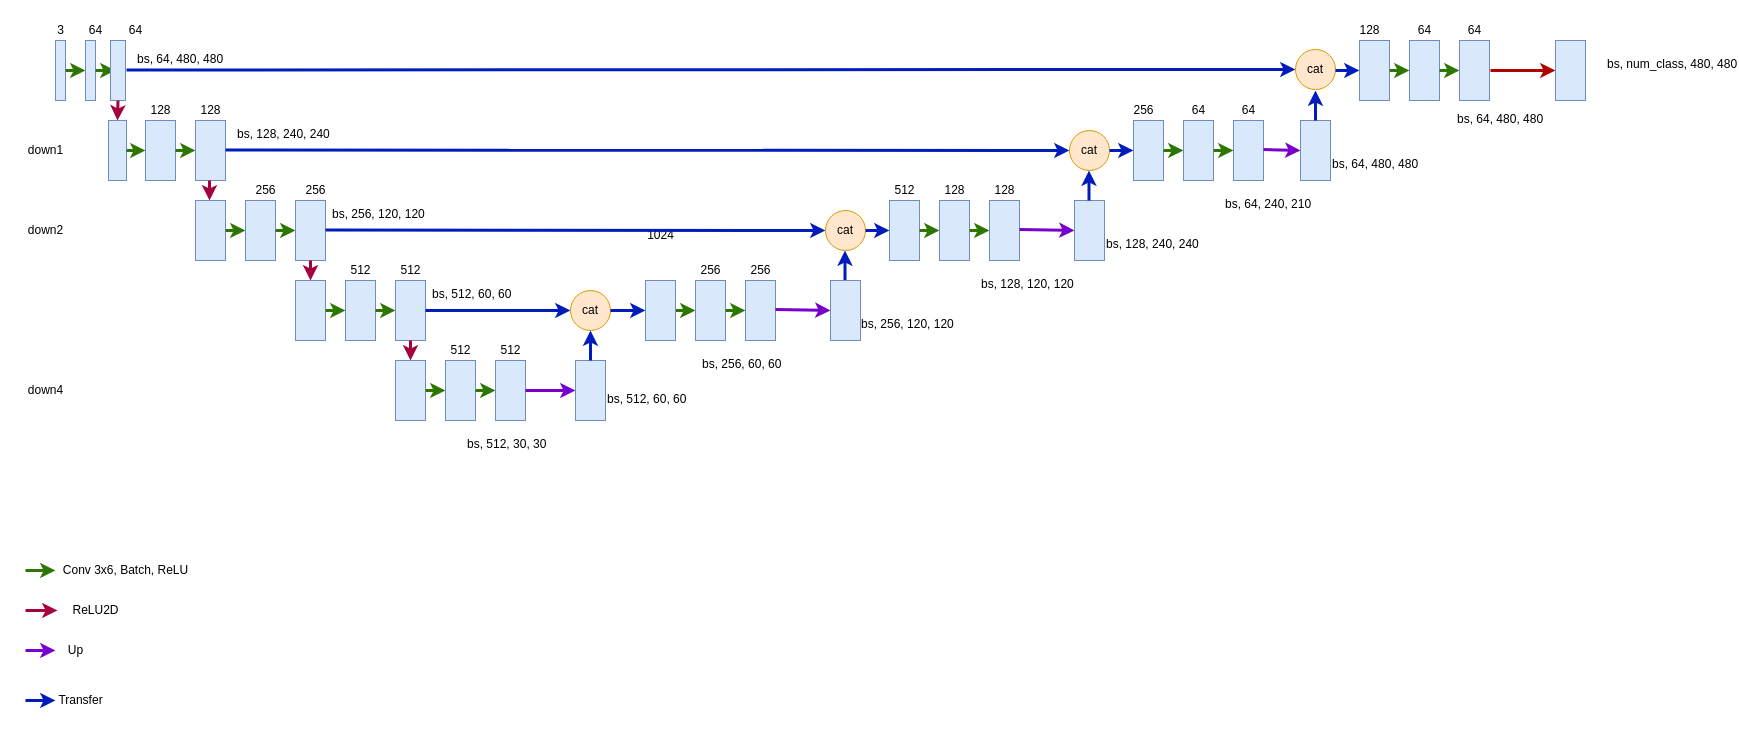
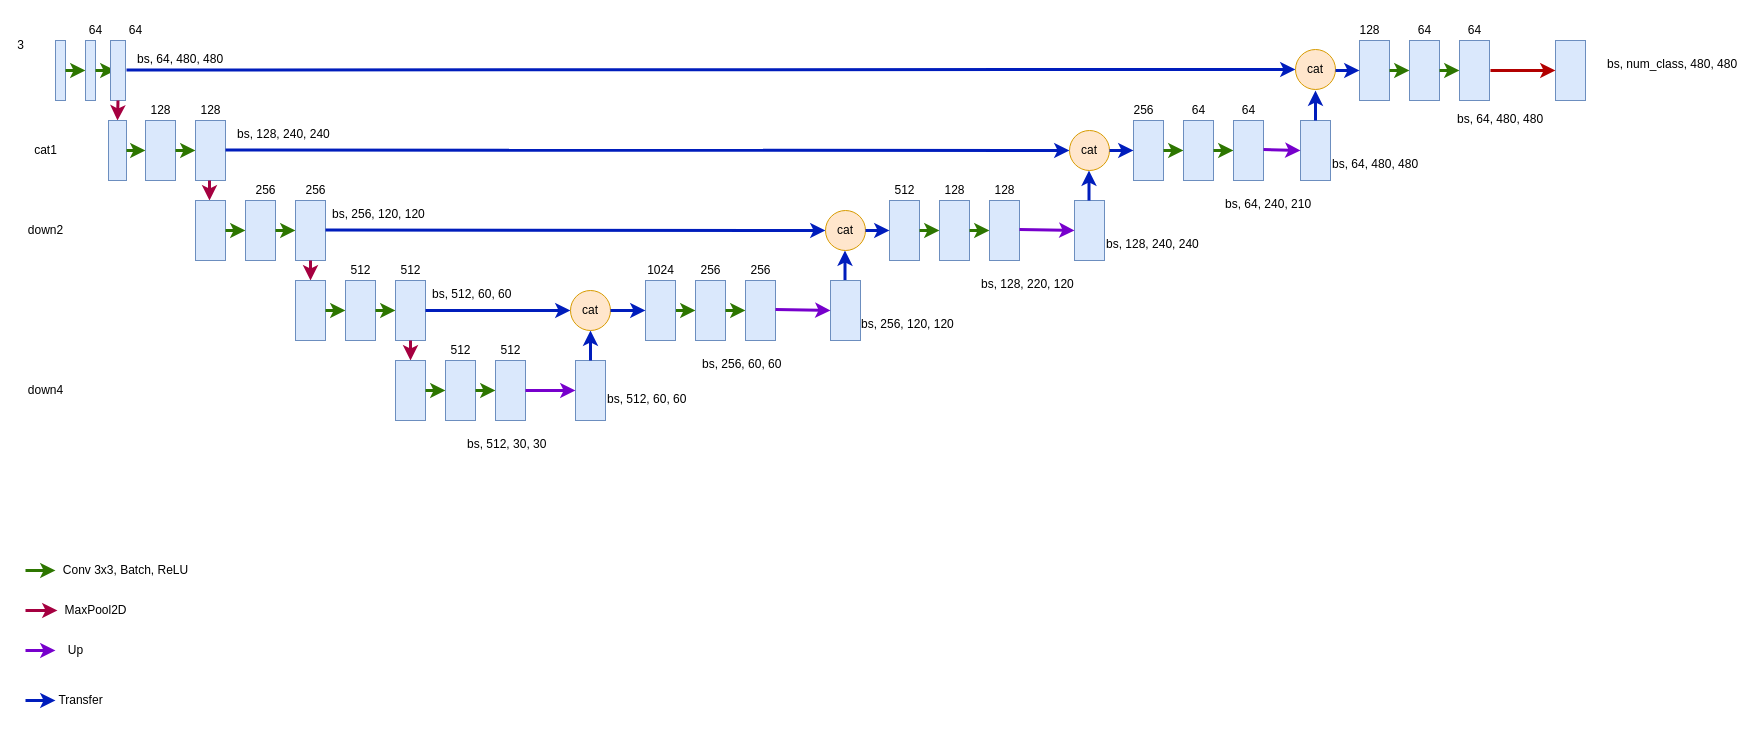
(61, 31) -> (21, 46)
(46, 151) -> (46, 151)
(661, 236) -> (661, 271)
(1029, 285) -> (1029, 285)
(126, 571) -> (126, 571)
(96, 611) -> (96, 611)
